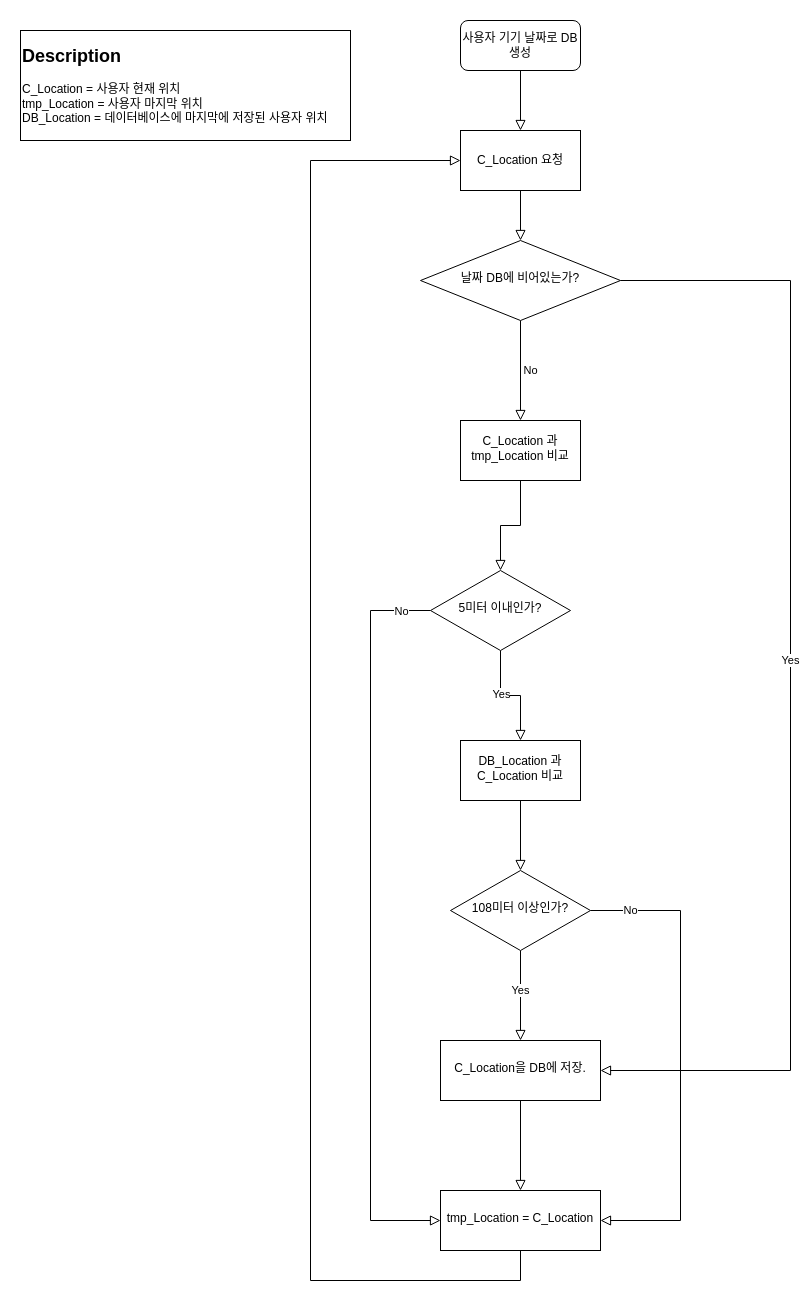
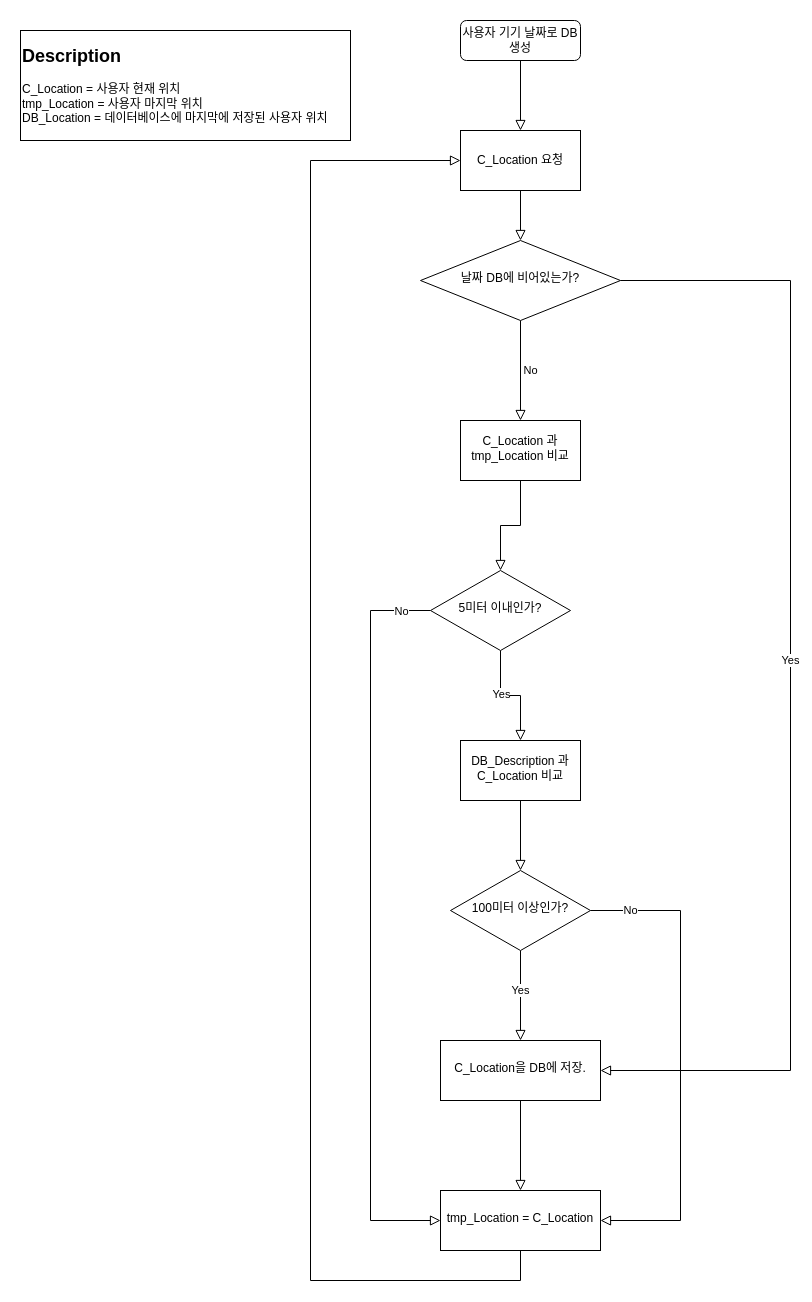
(521, 46) -> (521, 41)
(521, 769) -> (521, 769)
(521, 909) -> (521, 909)
